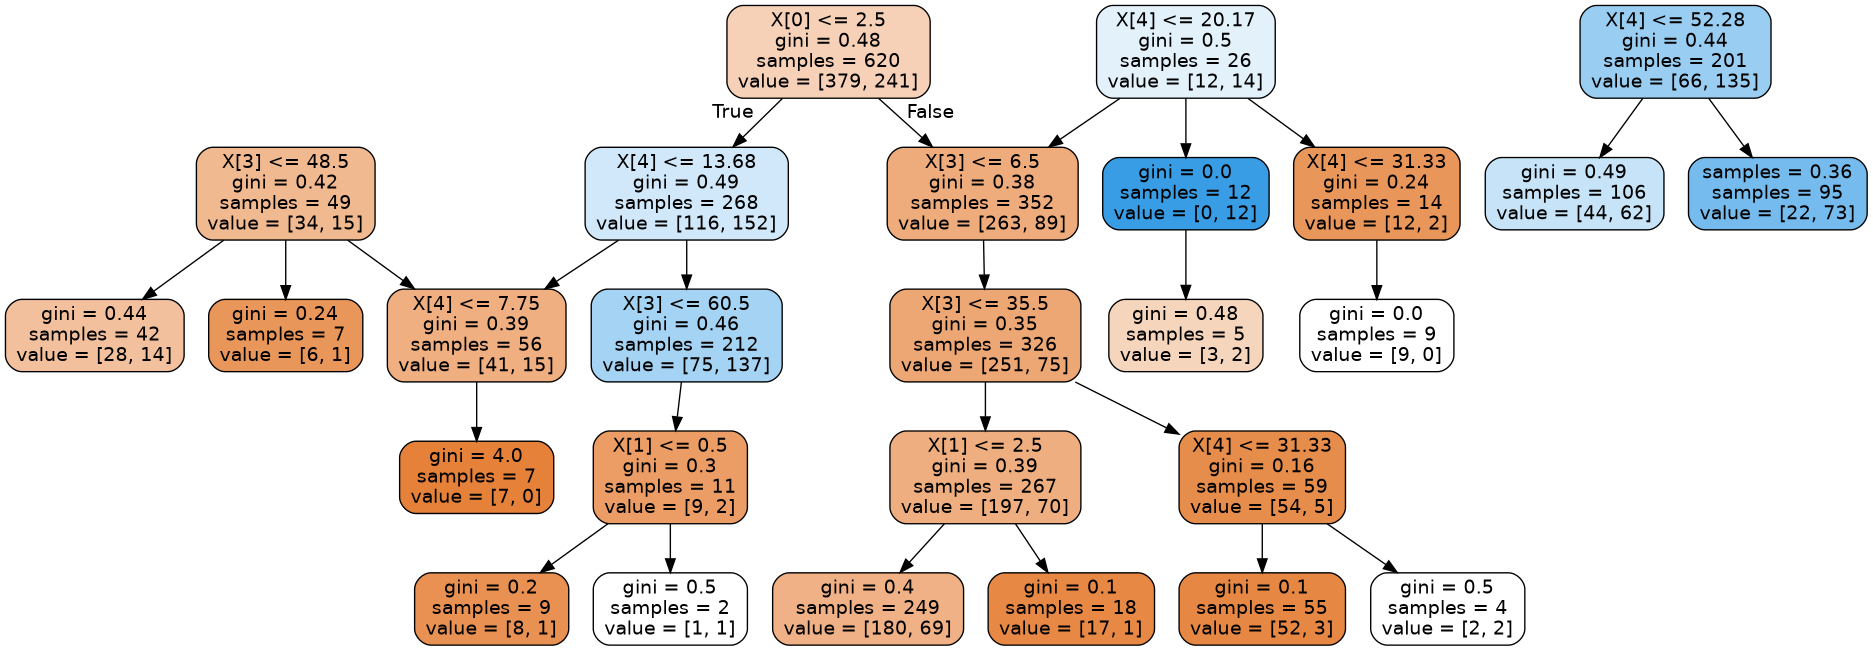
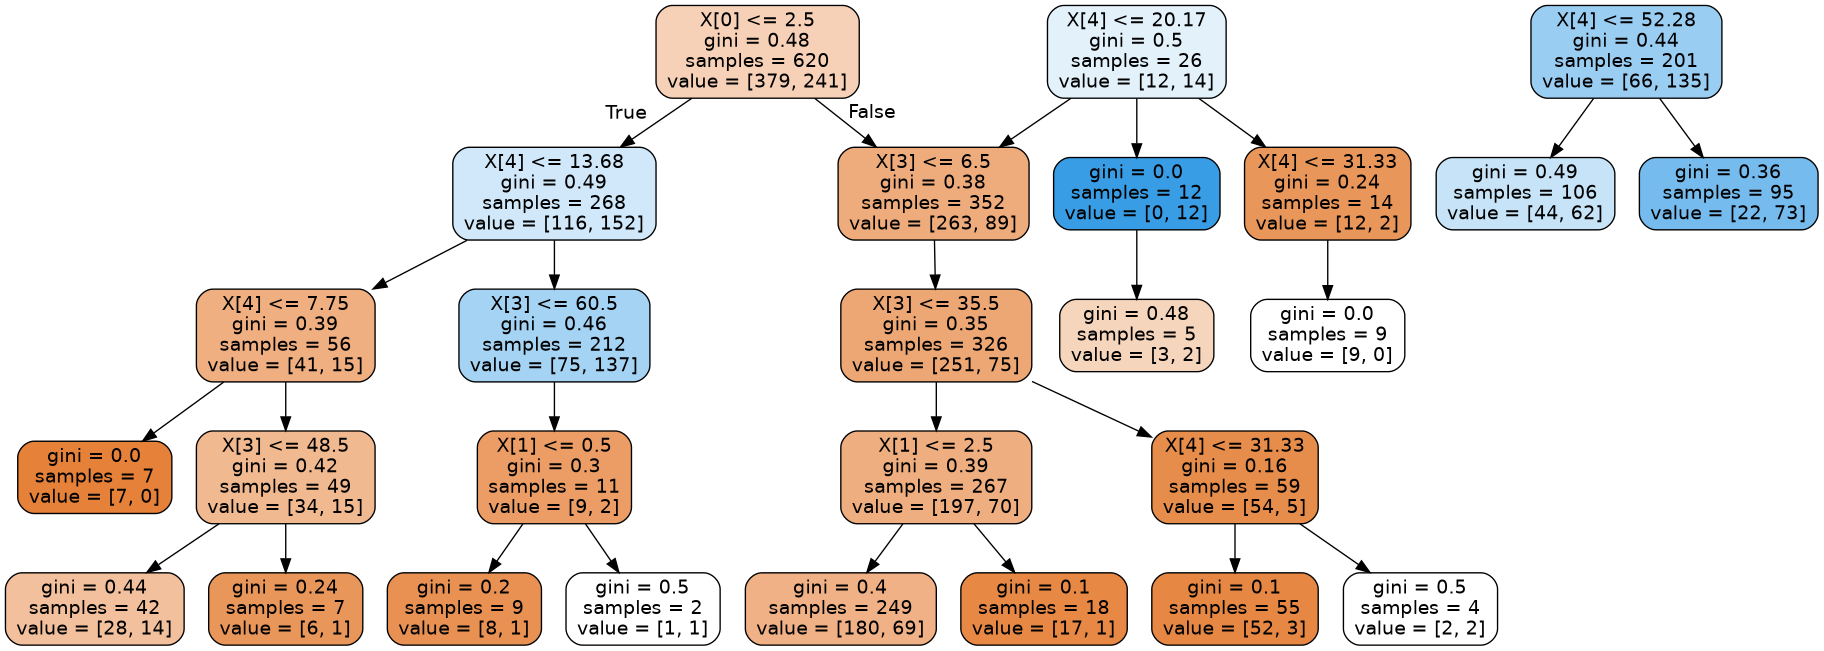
(1778, 194) -> (1729, 194)
(375, 260) -> (286, 399)
(477, 477) -> (95, 477)
